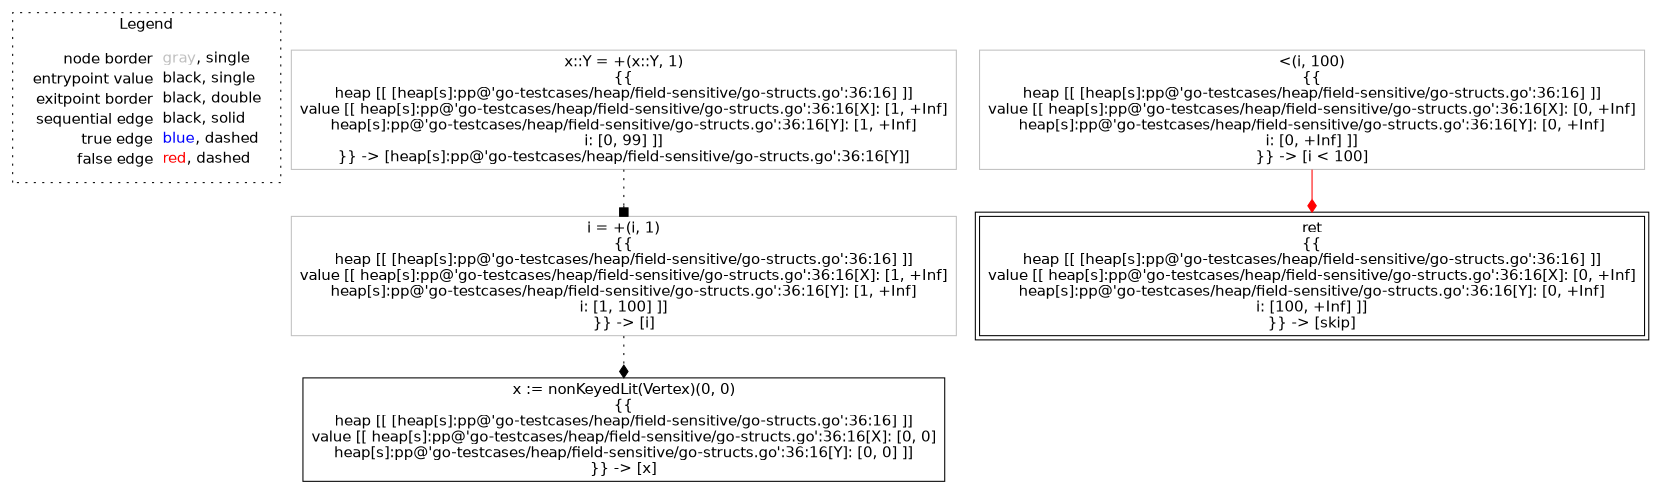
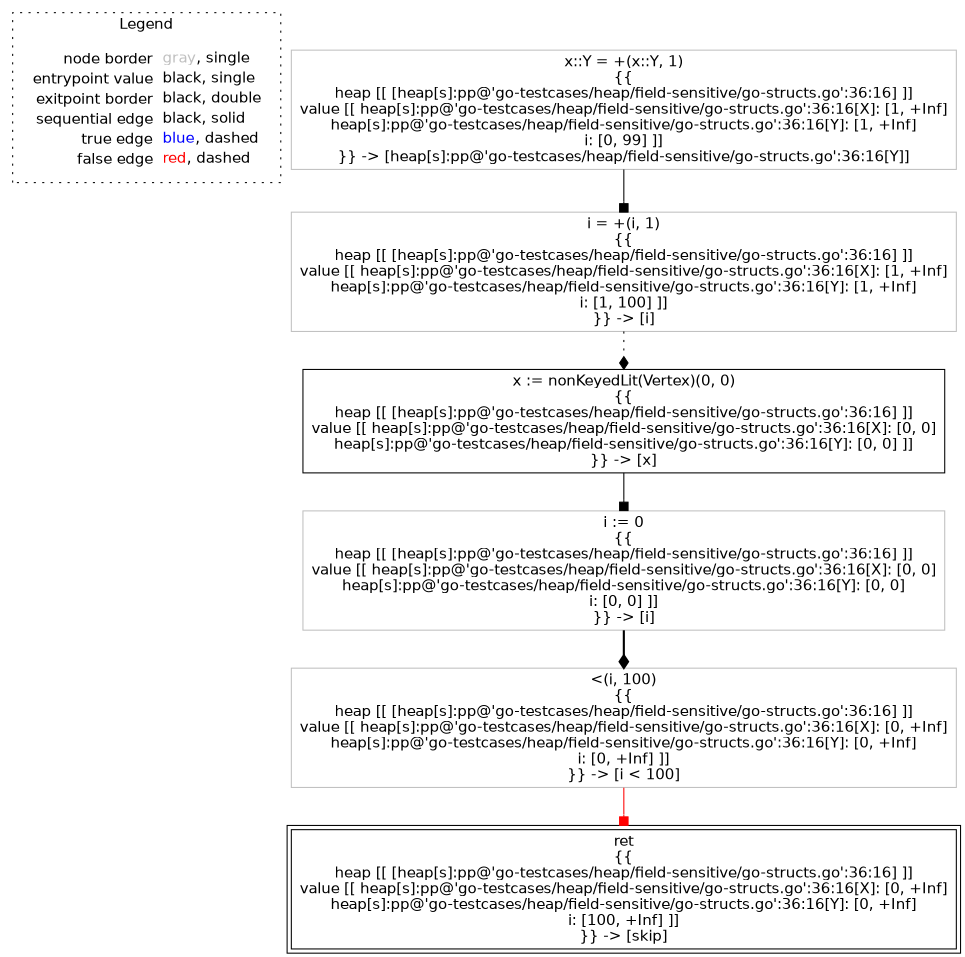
(1312, 184) -> (624, 801)
(624, 188) -> (624, 186)
none -> (624, 571)
